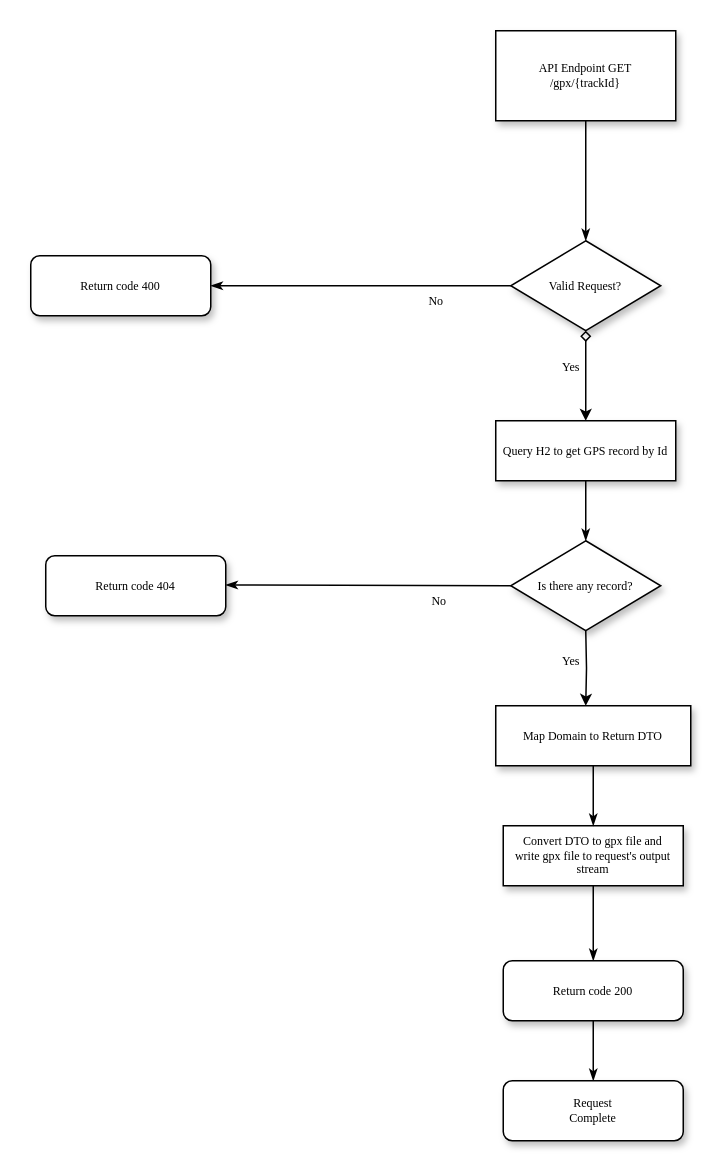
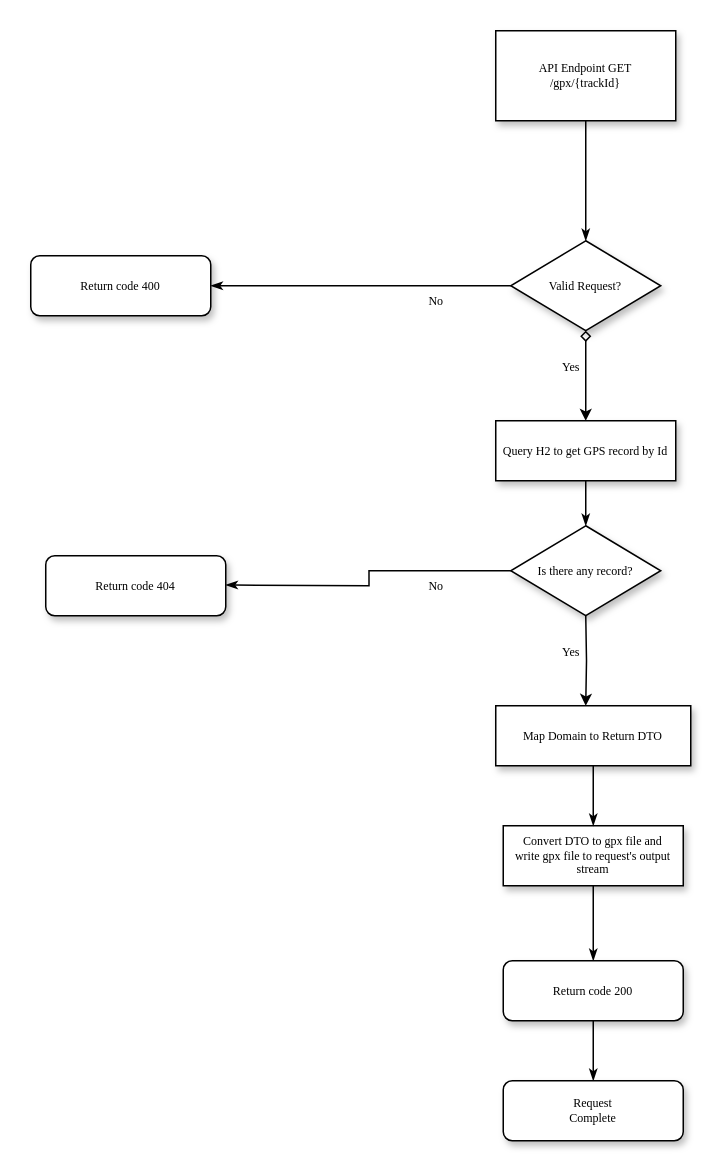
(586, 586) -> (586, 571)
